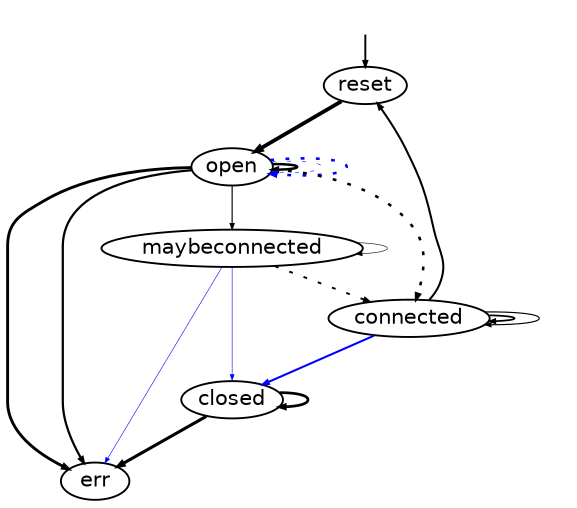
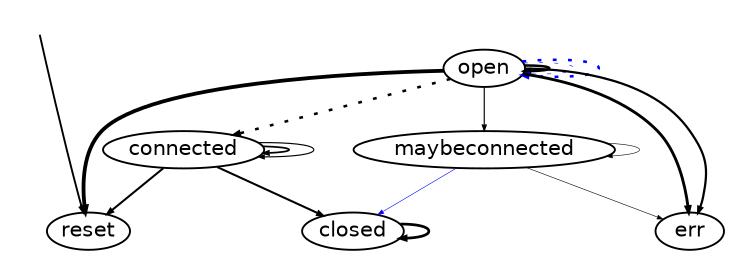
(301, 125) -> (229, 88)
(320, 283) -> none
(321, 359) -> (267, 190)
(165, 363) -> (592, 192)
(165, 440) -> none
